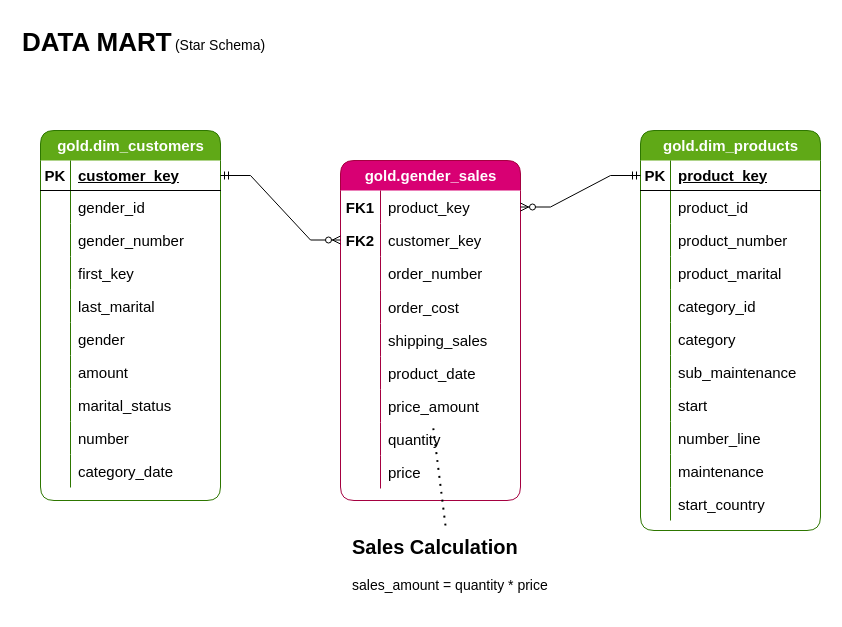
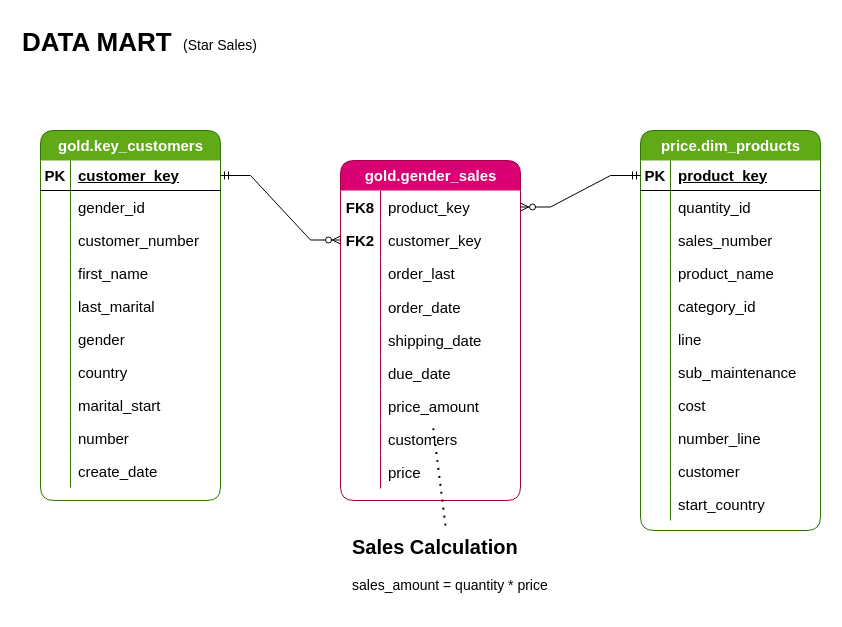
(221, 46) -> (221, 46)
(131, 146) -> (131, 146)
(731, 146) -> (731, 146)
(361, 208) -> (361, 208)
(719, 208) -> (721, 208)
(133, 241) -> (142, 241)
(737, 241) -> (727, 241)
(114, 274) -> (119, 274)
(439, 274) -> (429, 274)
(738, 274) -> (729, 274)
(431, 308) -> (431, 308)
(712, 340) -> (691, 340)
(441, 341) -> (439, 341)
(104, 373) -> (108, 373)
(439, 374) -> (422, 374)
(133, 406) -> (129, 406)
(700, 406) -> (695, 406)
(420, 440) -> (426, 440)
(133, 472) -> (125, 472)
(723, 472) -> (712, 472)
